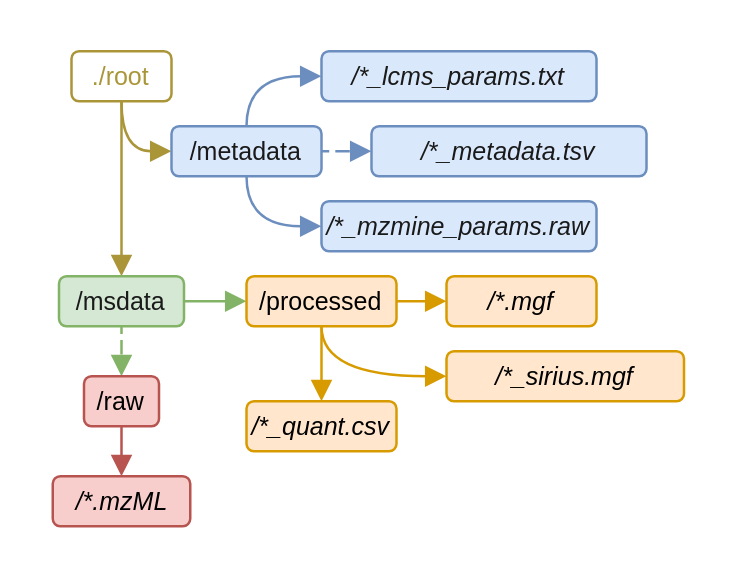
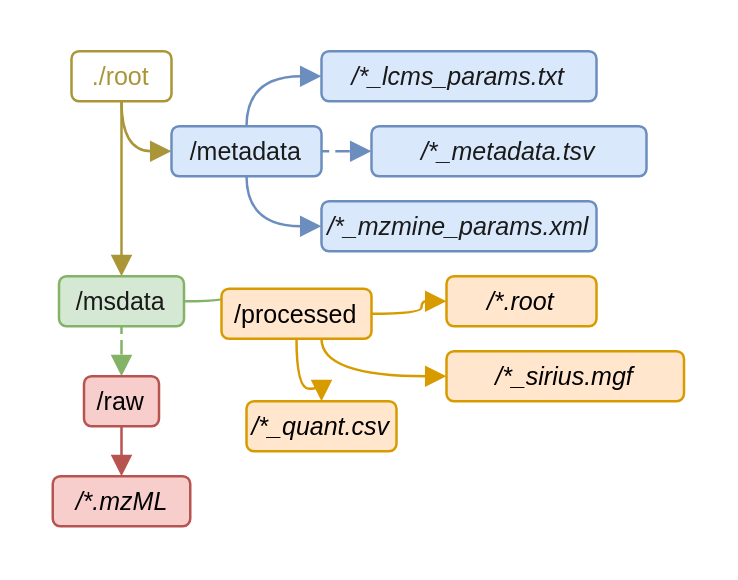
(459, 226) -> (459, 226)
(321, 301) -> (296, 314)
(521, 301) -> (521, 301)
